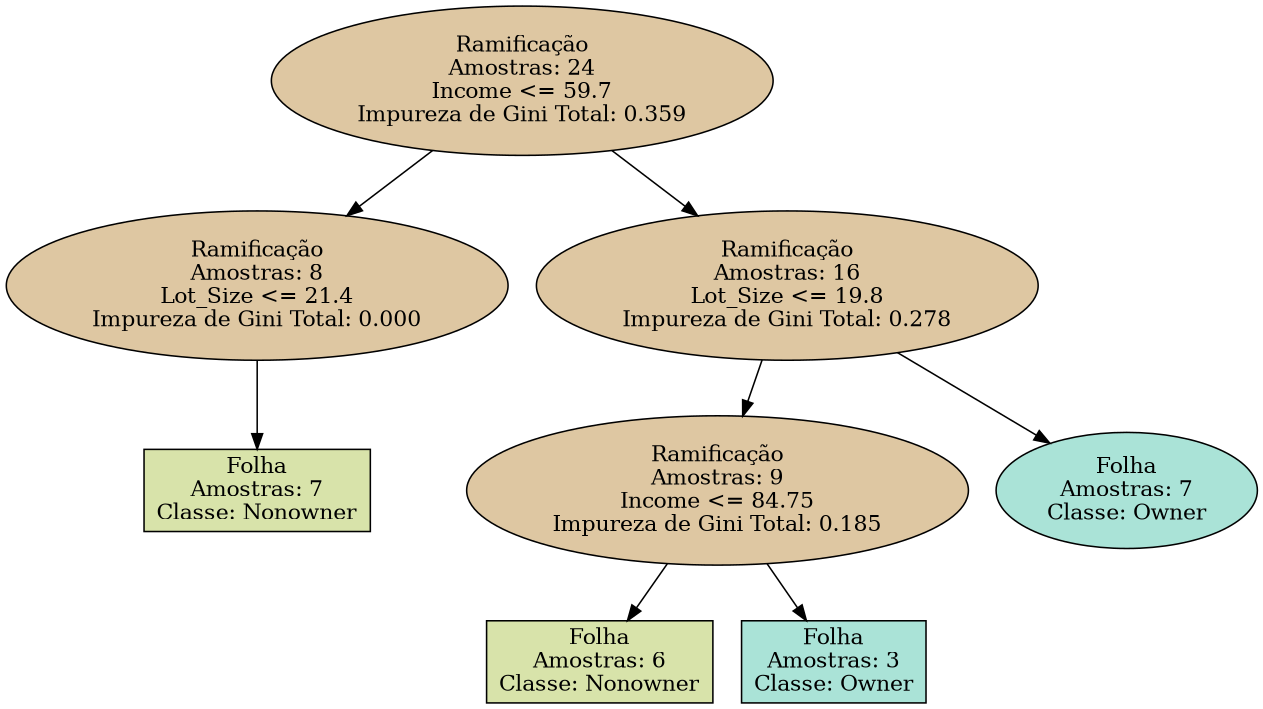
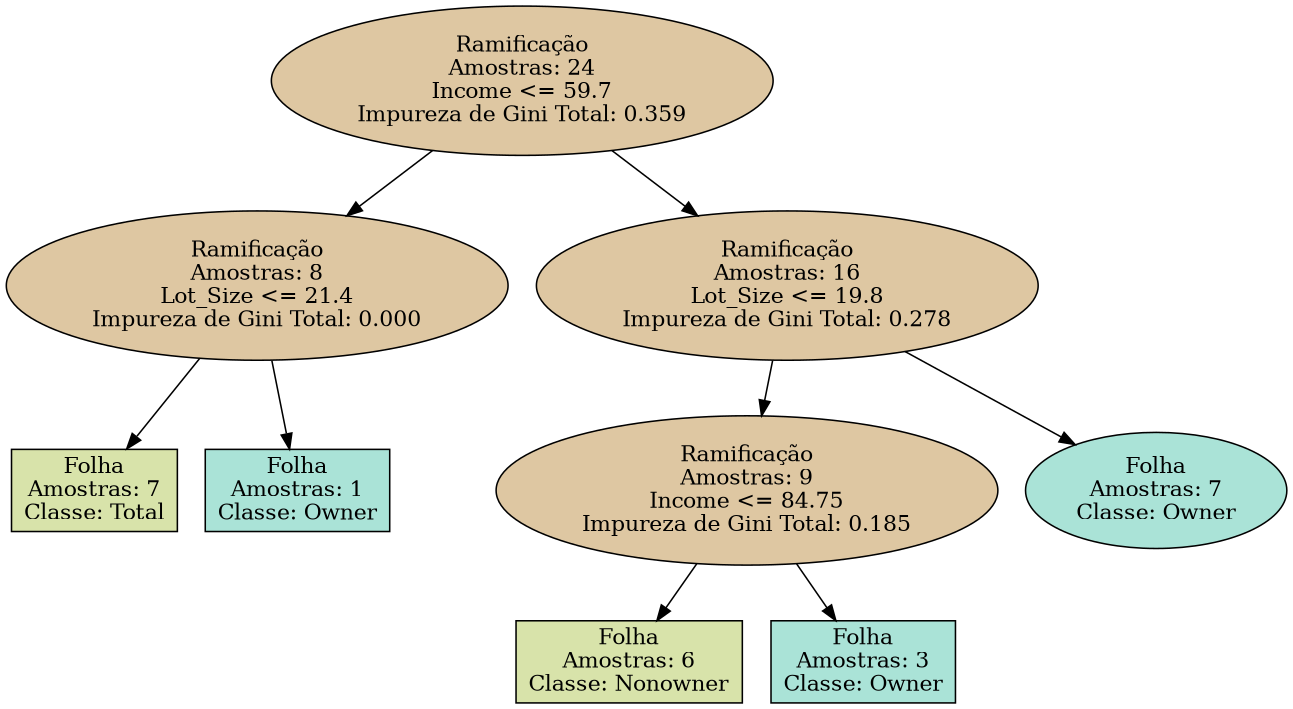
(257, 490) -> (94, 490)
none -> (297, 490)
